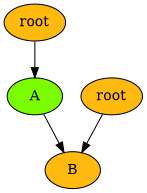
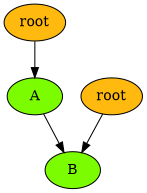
(73, 170) -> (73, 170)
